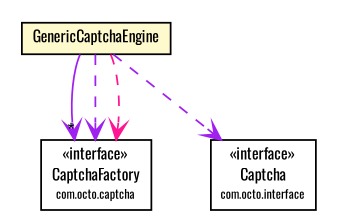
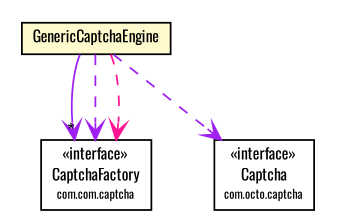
(96, 195) -> (96, 195)
(263, 195) -> (264, 195)
